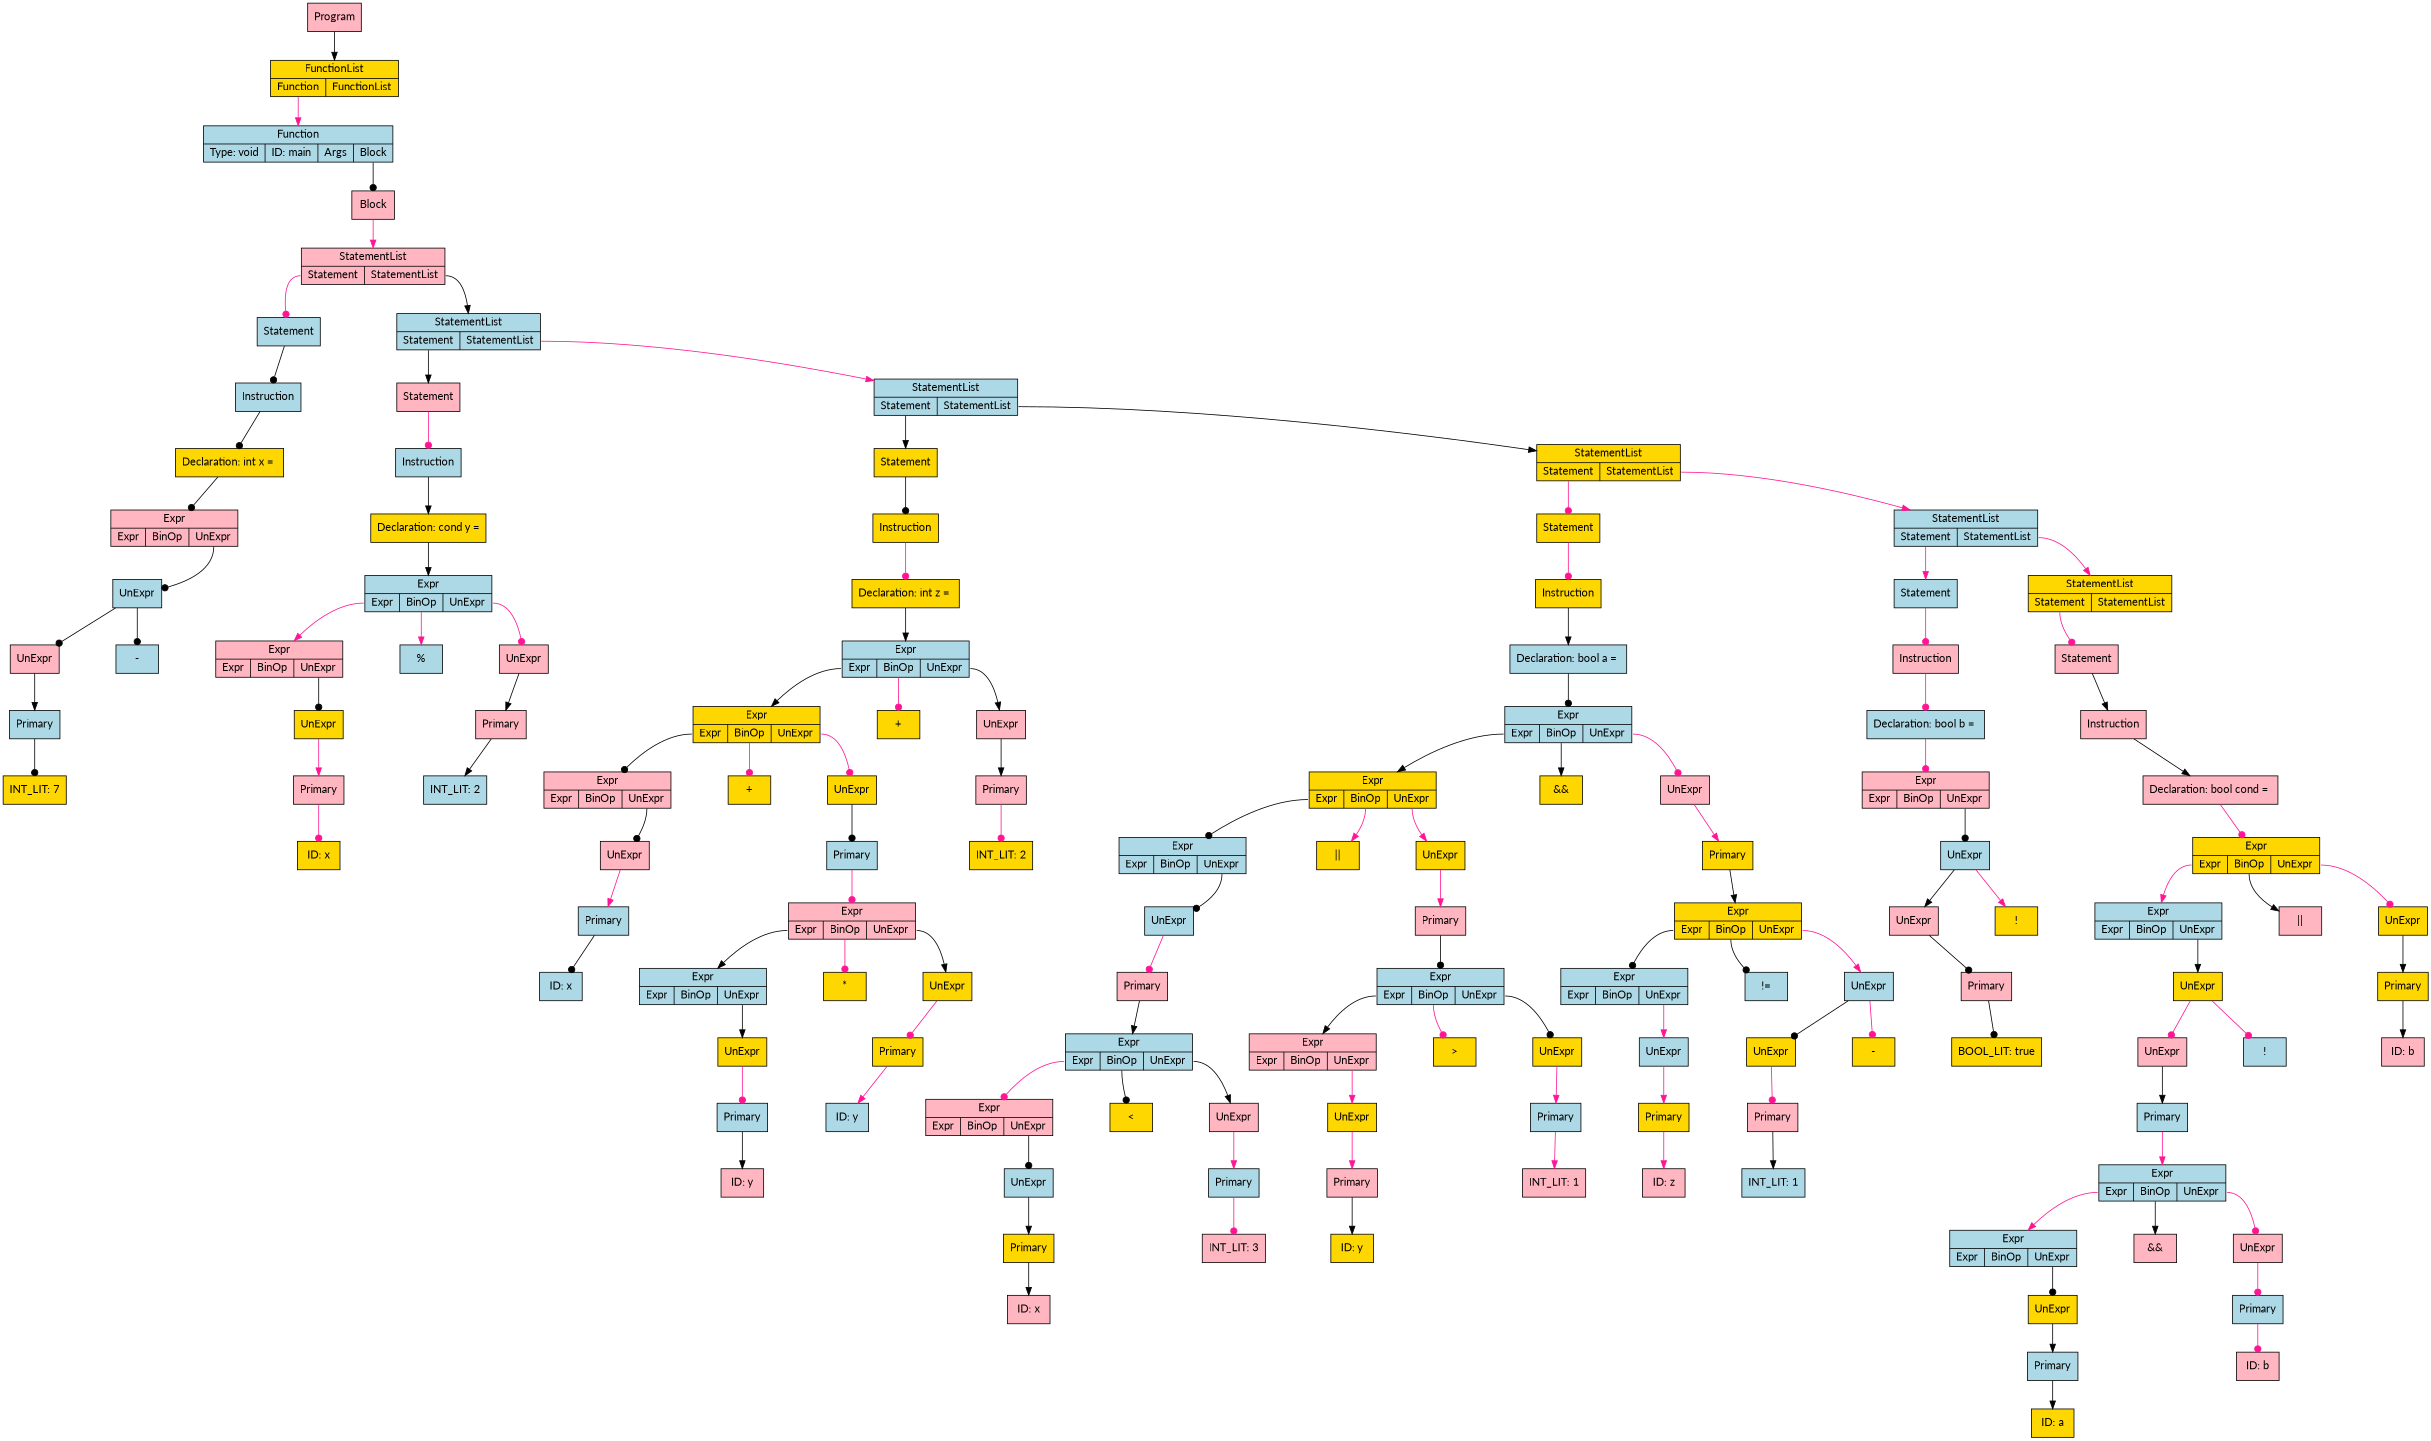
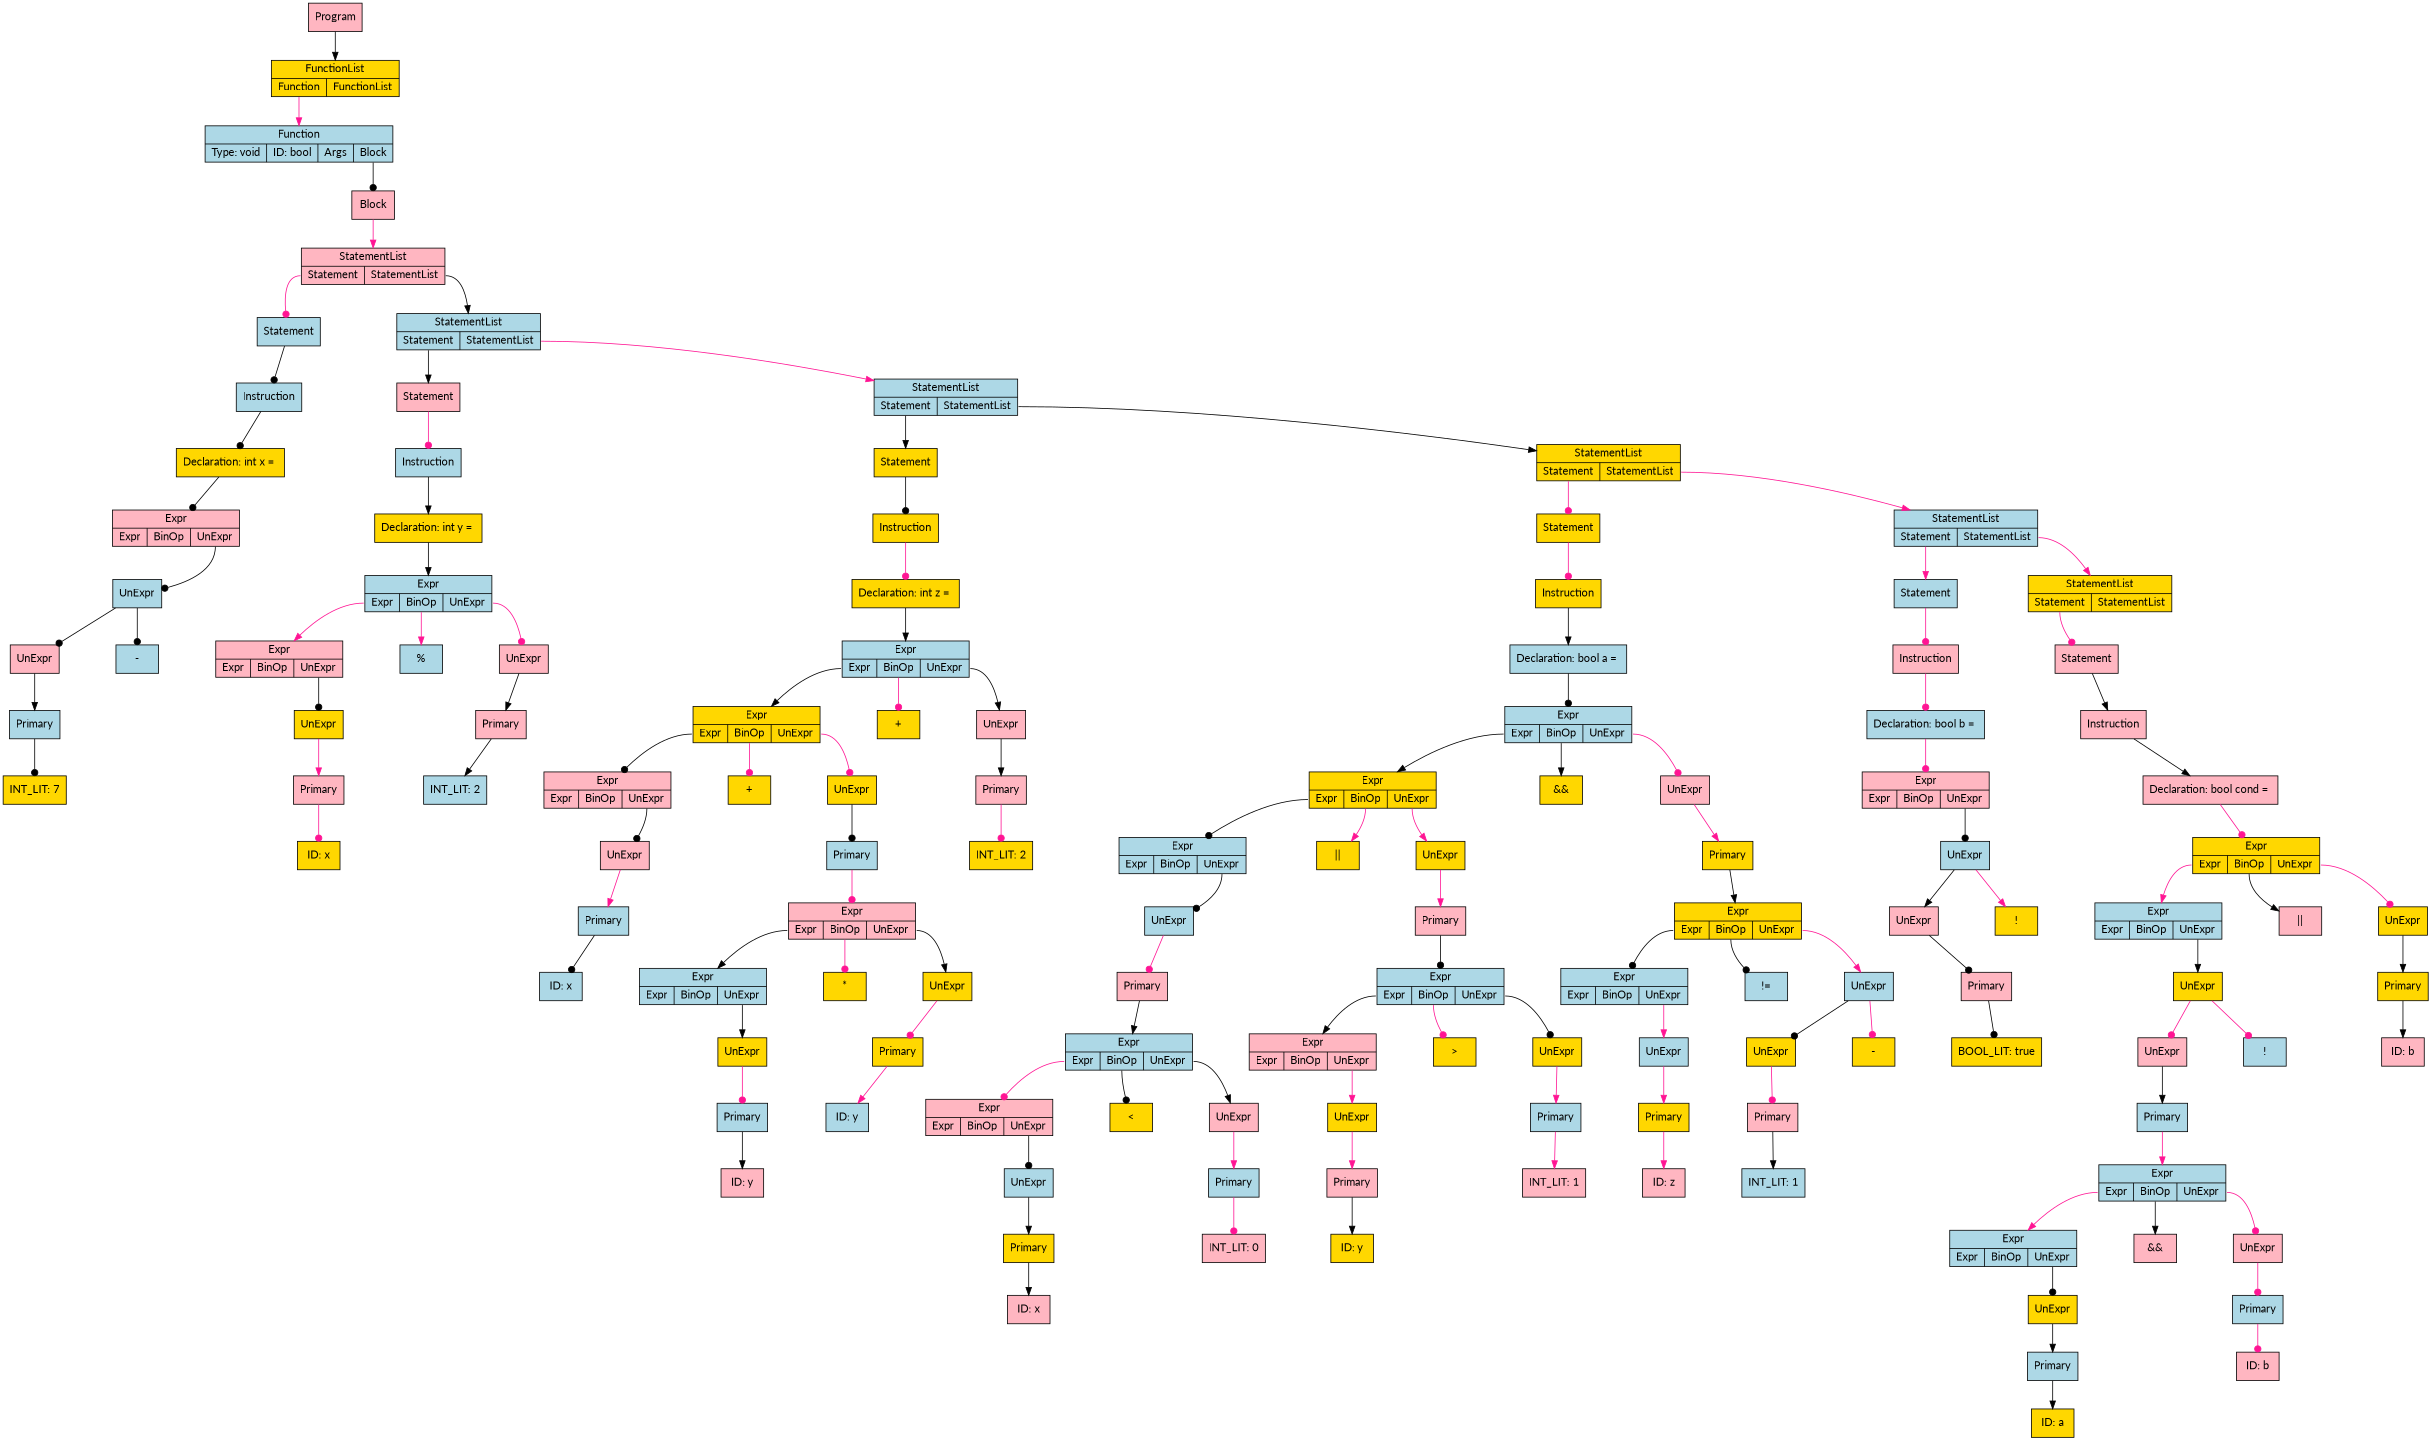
(291, 153) -> (292, 153)
(428, 528) -> (428, 528)
(1234, 1248) -> (1234, 1248)
